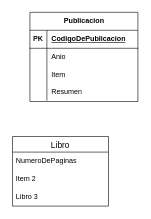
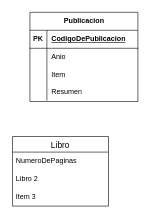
(27, 179) -> (28, 179)
(28, 197) -> (27, 197)
